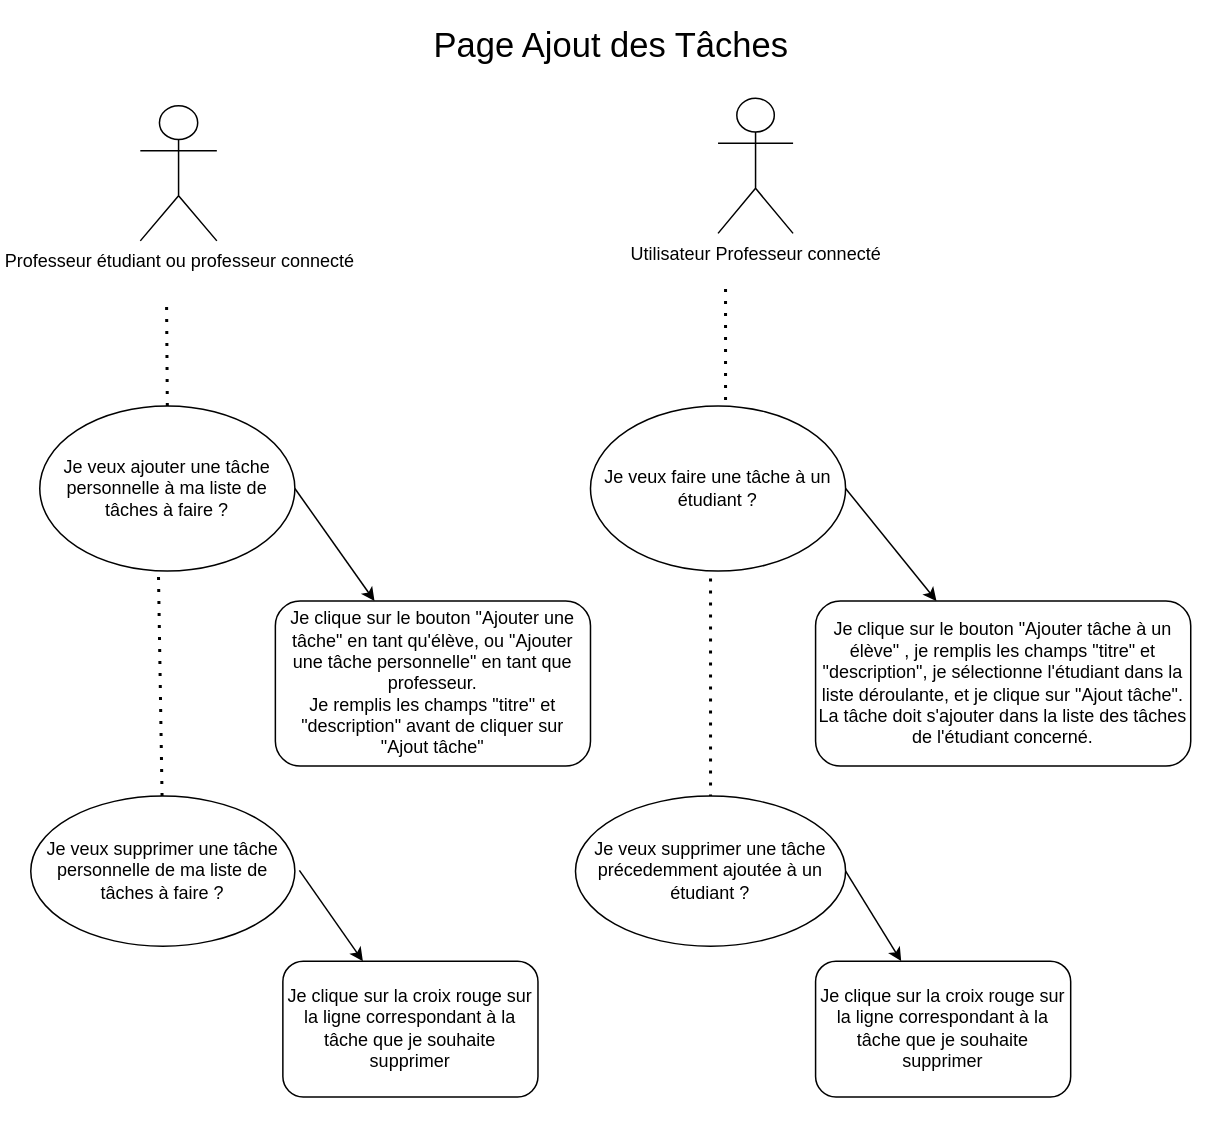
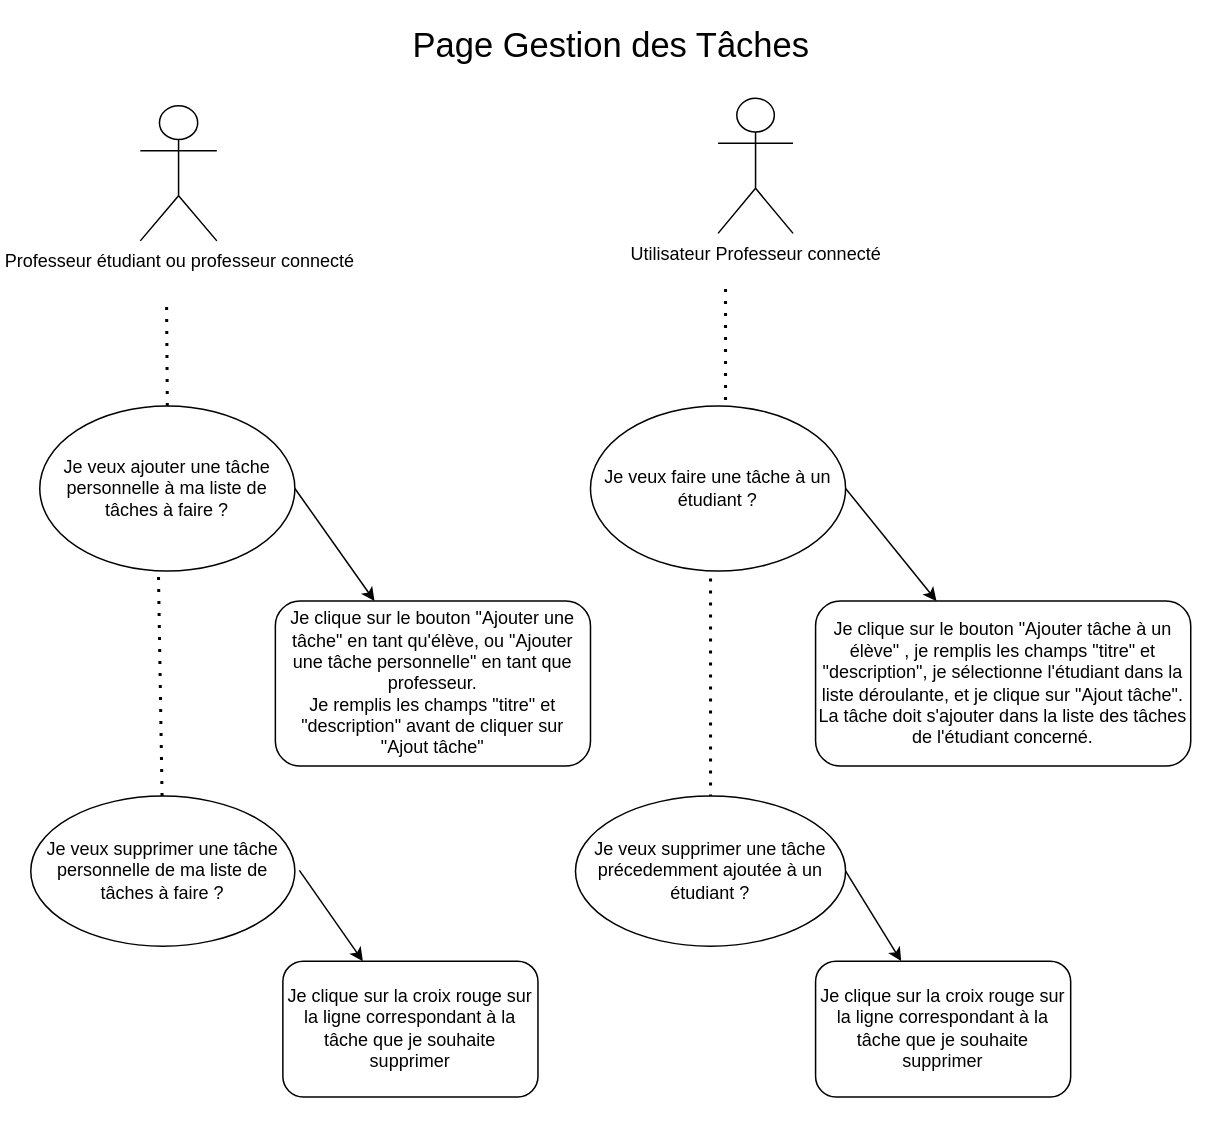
(611, 46) -> (611, 46)
